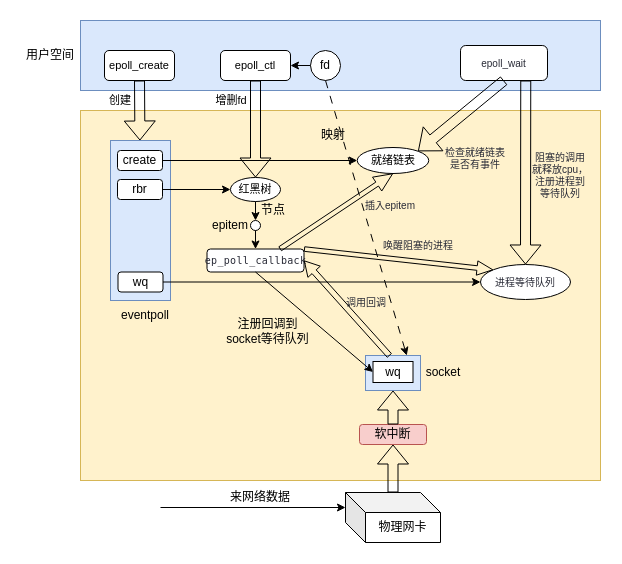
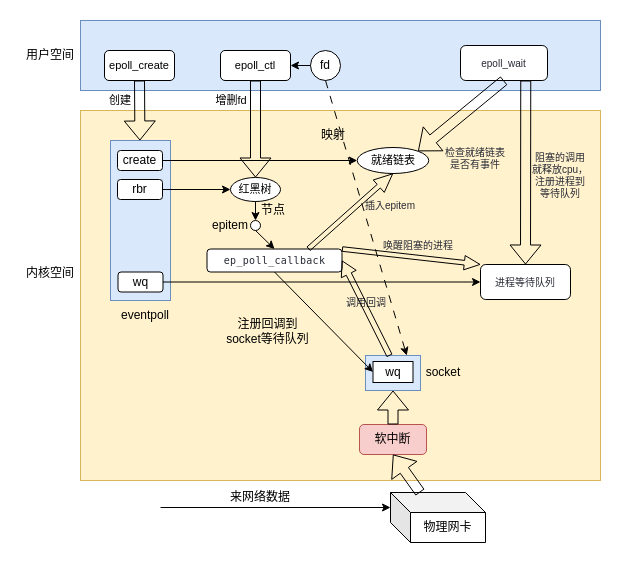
(256, 261) -> (275, 261)
none -> (51, 273)
(526, 282) -> (526, 282)
(393, 435) -> (393, 440)
(393, 518) -> (438, 518)
